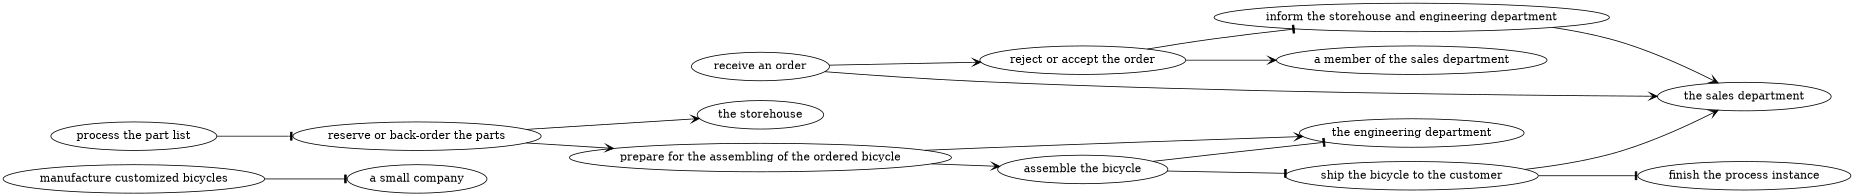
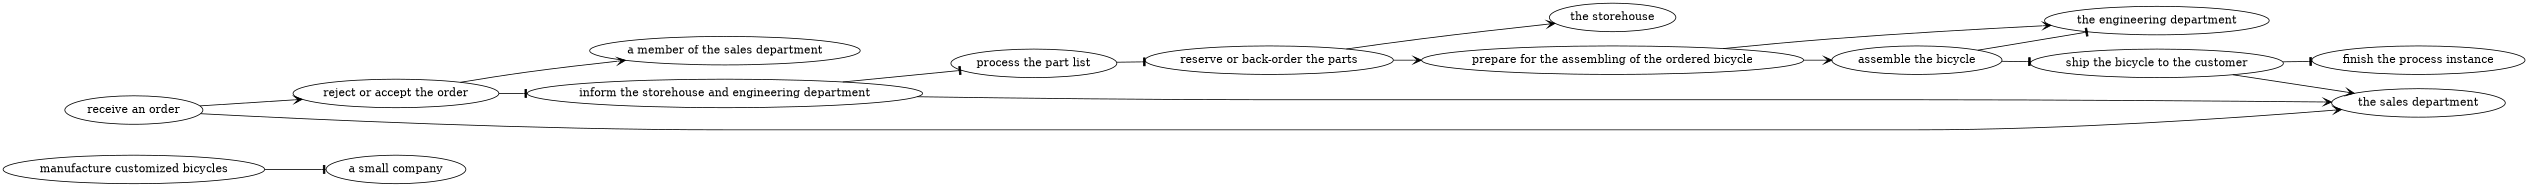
none -> (900, 76)
